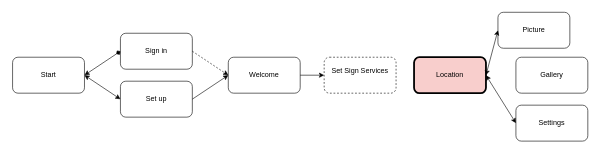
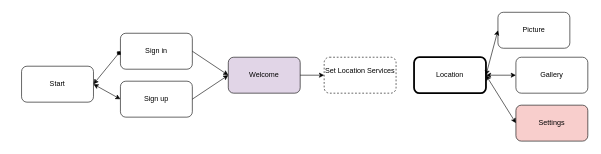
(208, 62) -> (208, 62)
(48, 75) -> (57, 84)
(264, 75) -> (264, 75)
(360, 75) -> (360, 75)
(450, 75) -> (450, 75)
none -> (510, 75)
(156, 99) -> (156, 99)
(552, 123) -> (552, 123)
